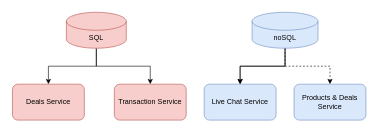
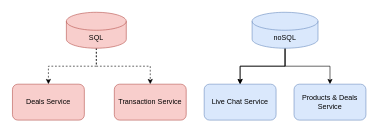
(64, 66) -> (64, 66)
(131, 66) -> (131, 66)
(315, 66) -> (315, 66)
